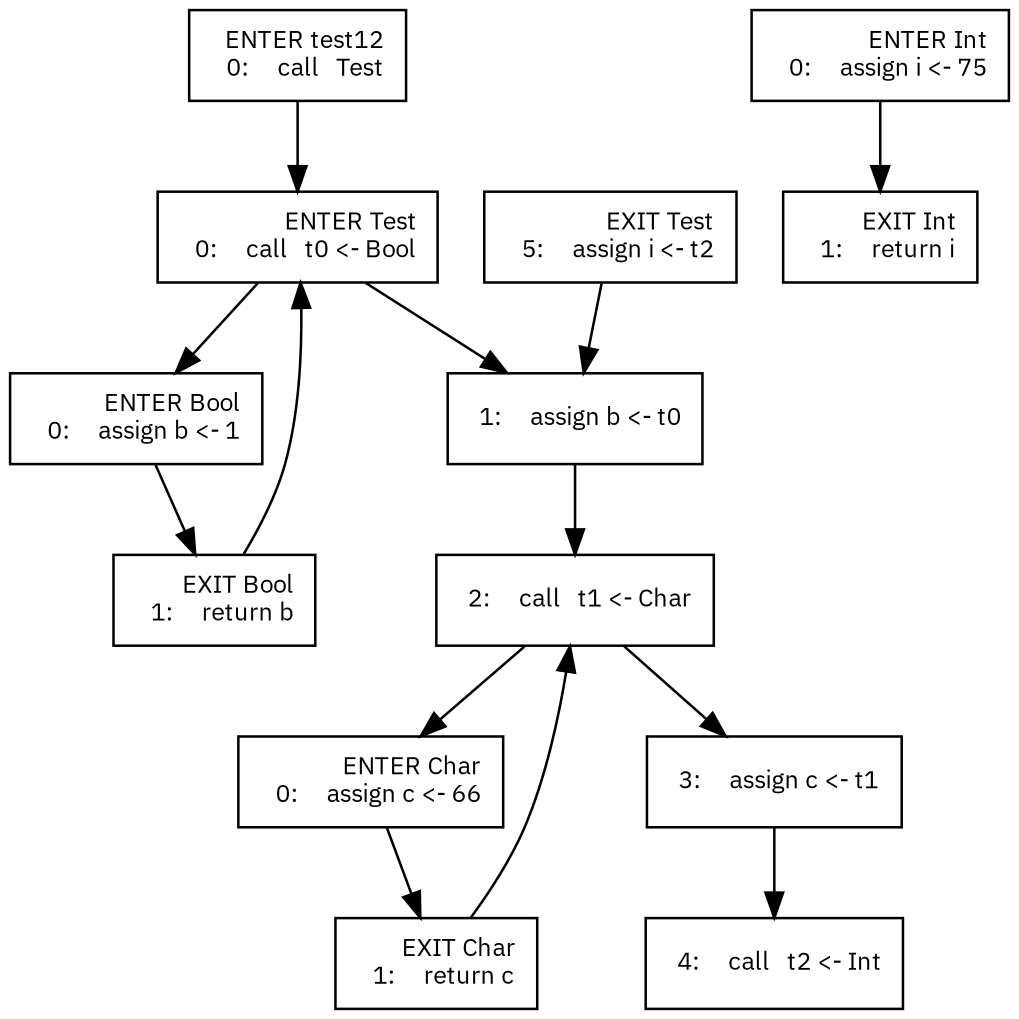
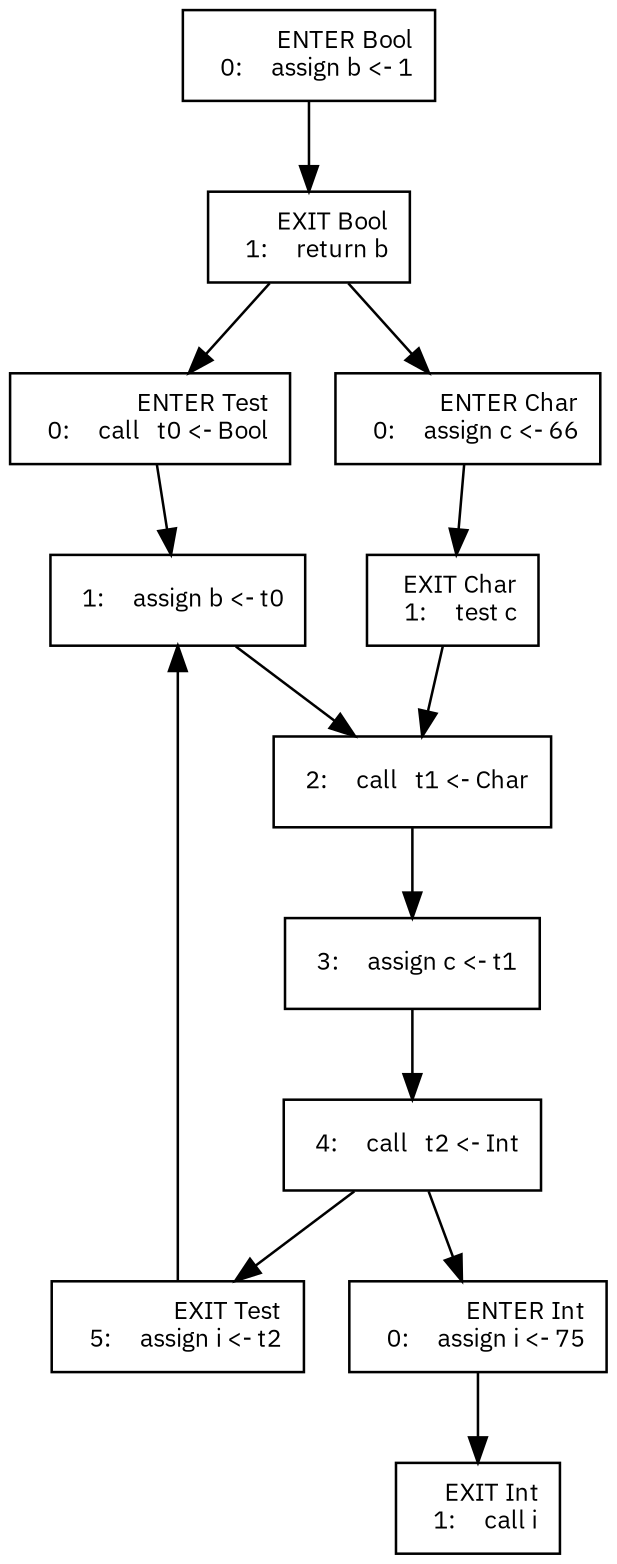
(298, 55) -> none
(880, 237) -> (478, 1508)
(225, 319) -> none
(482, 683) -> (380, 319)
(436, 963) -> (453, 600)
none -> (441, 1224)
none -> (305, 1228)
